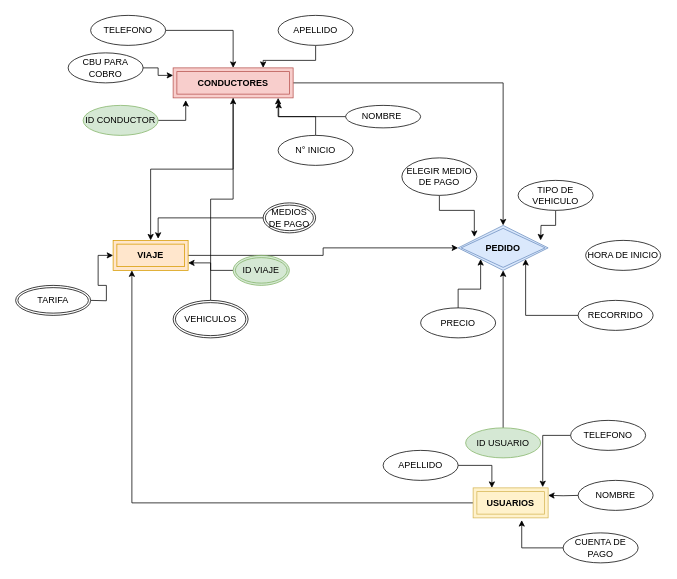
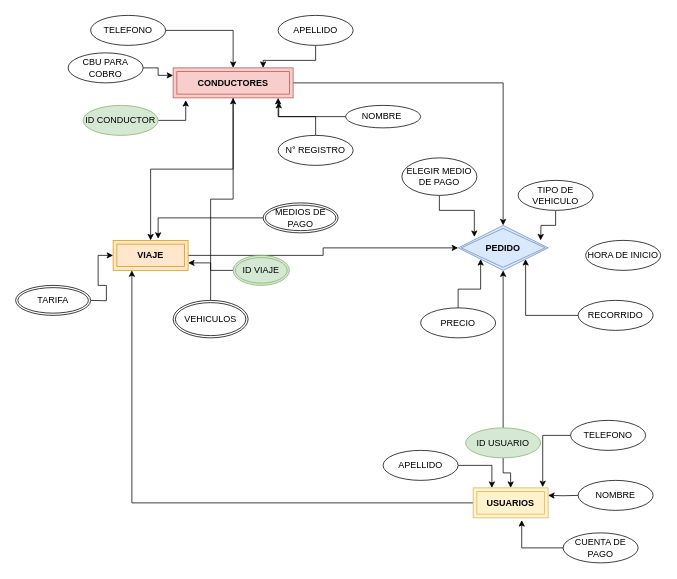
(315, 150) -> (315, 150)
(289, 218) -> (300, 218)
none -> (510, 473)
